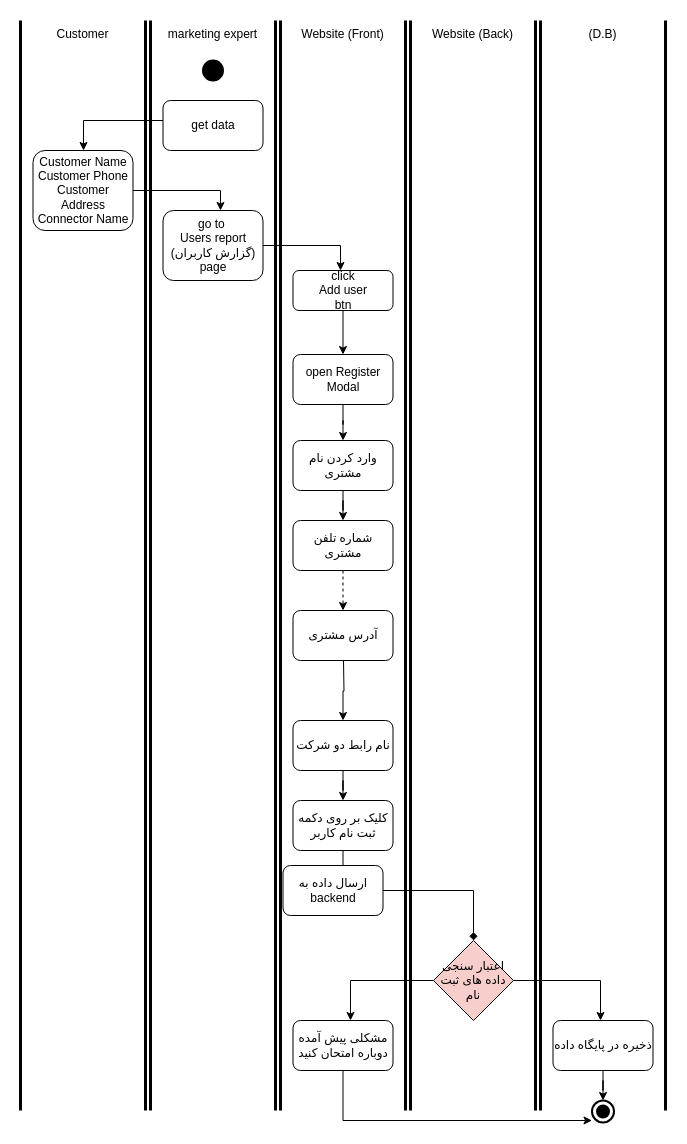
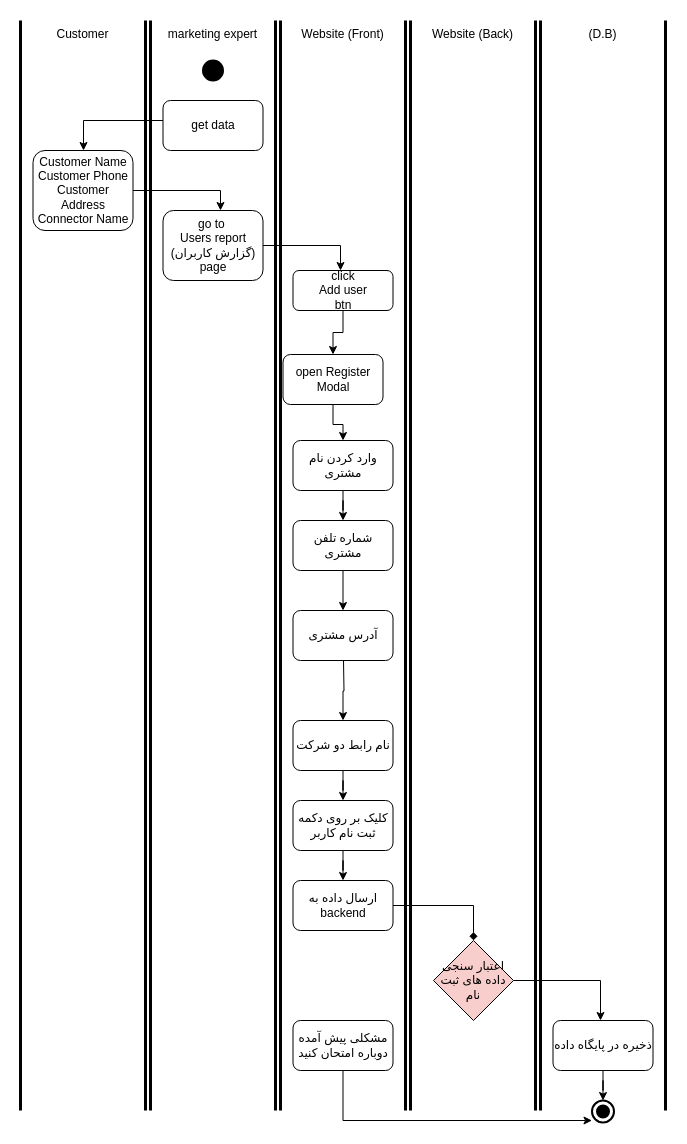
(343, 380) -> (333, 380)
(343, 587) -> (343, 587)
(333, 891) -> (343, 906)
(376, 981) -> none
